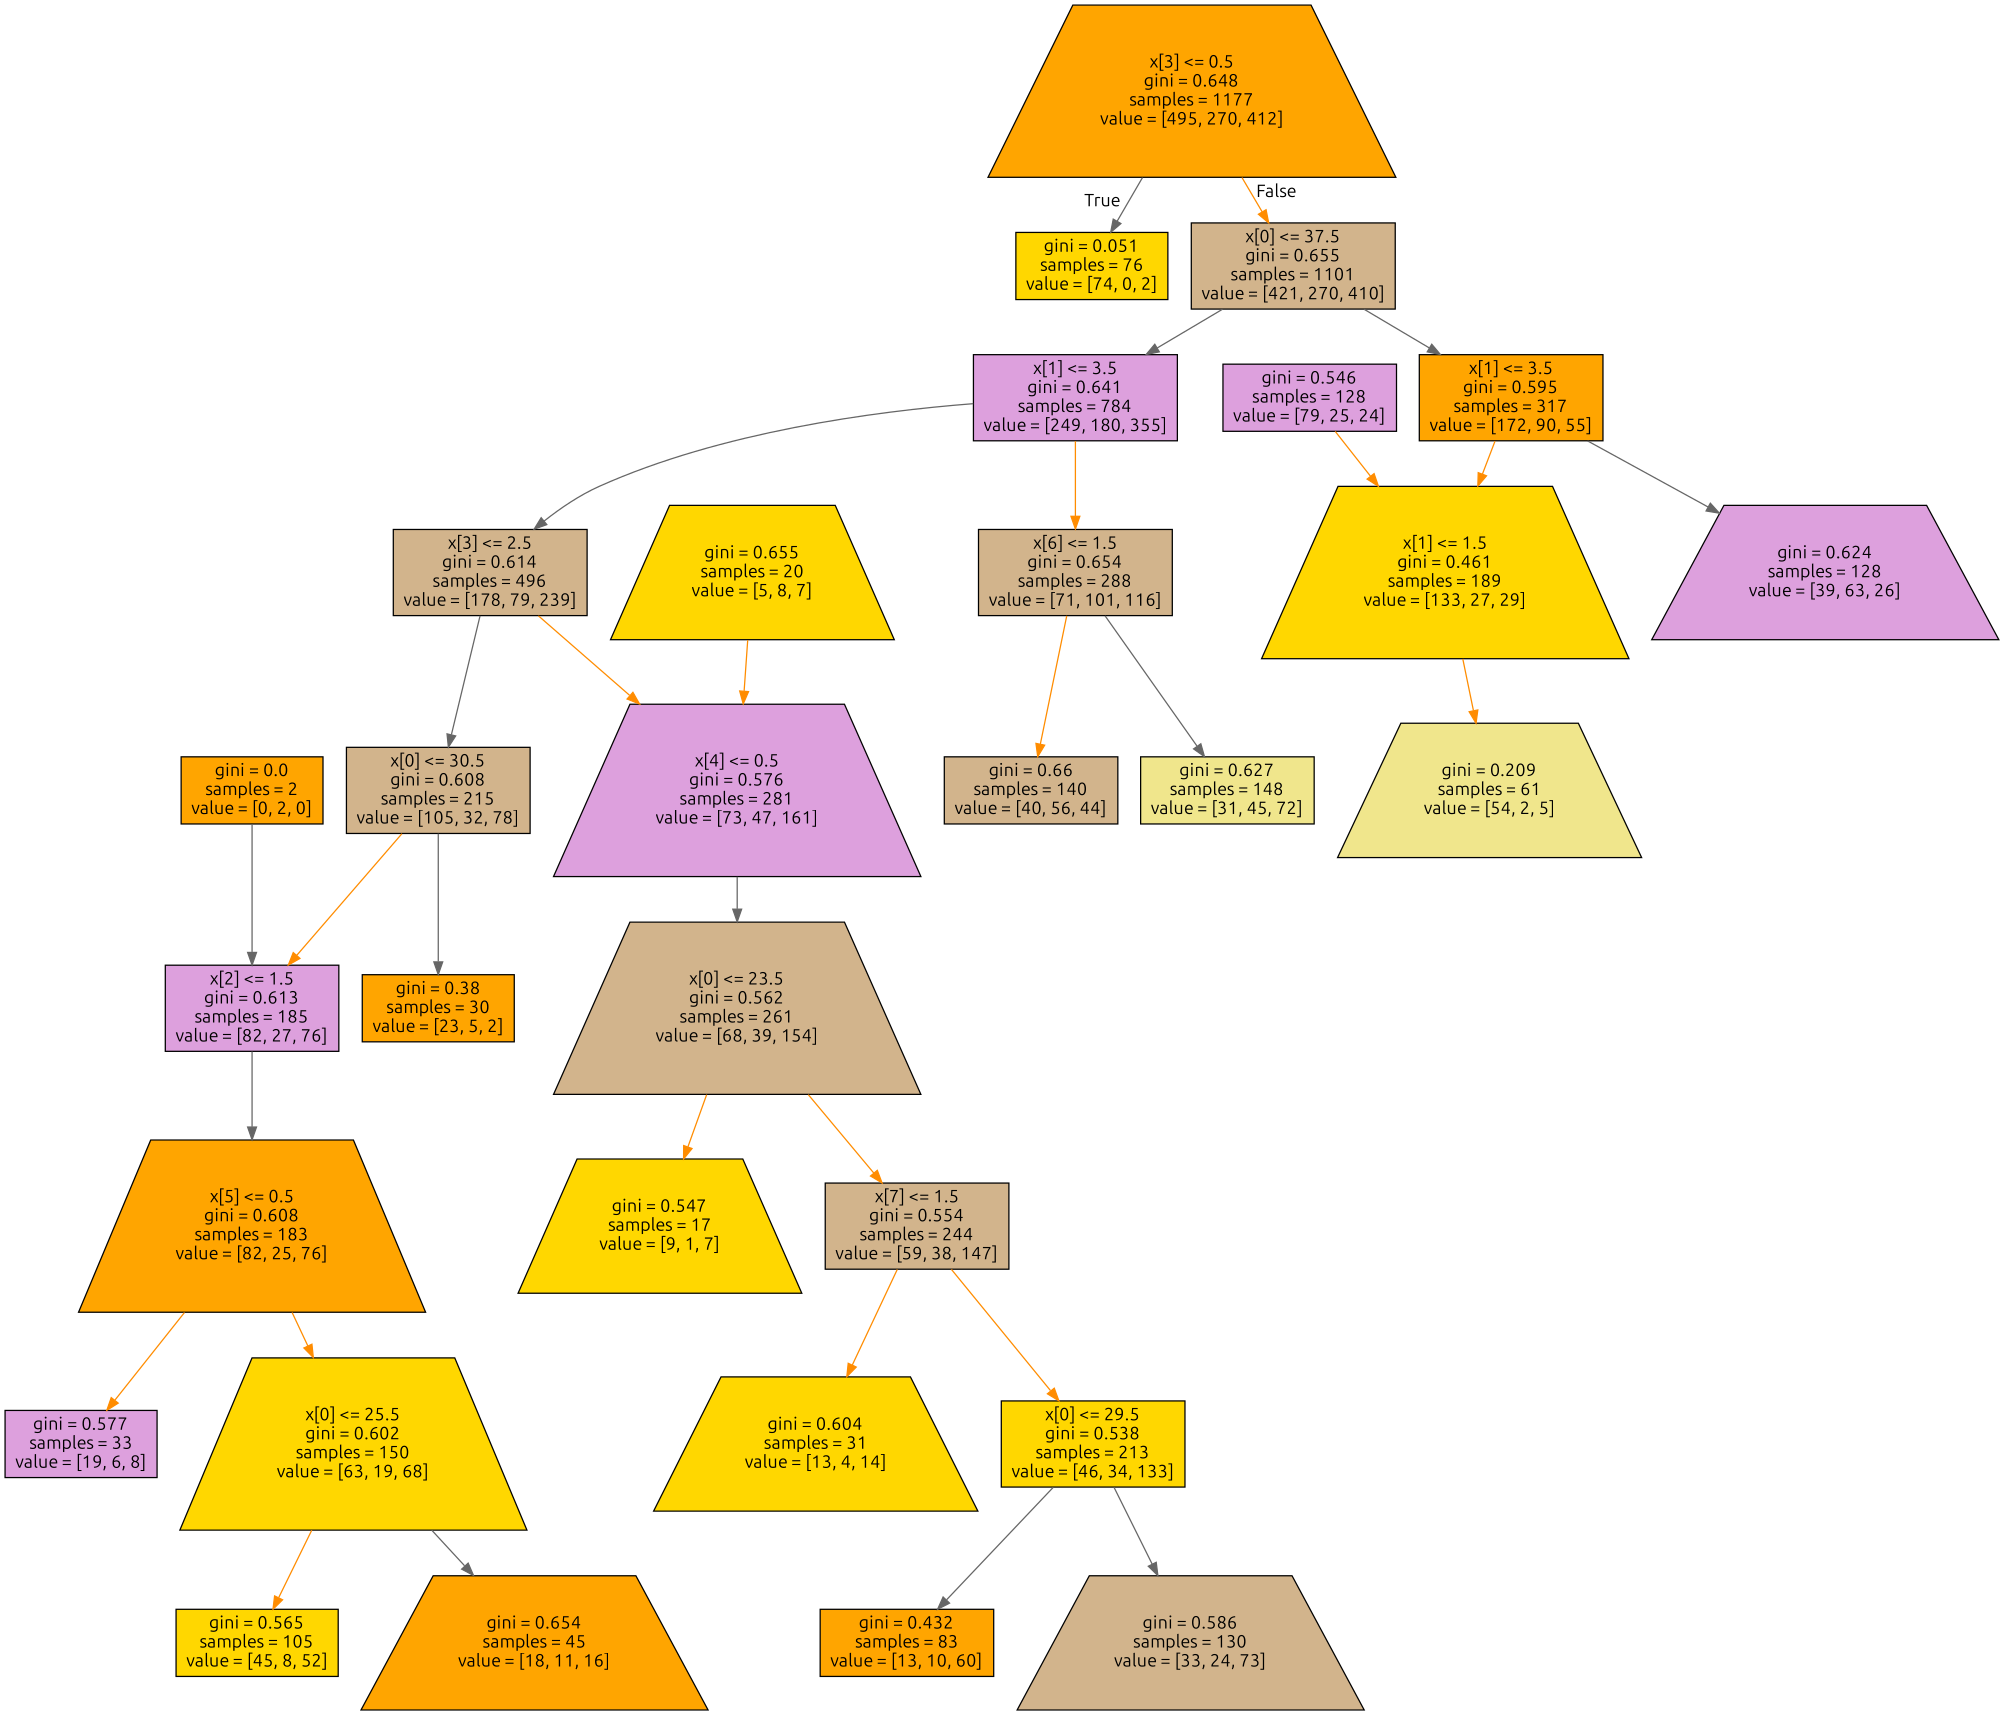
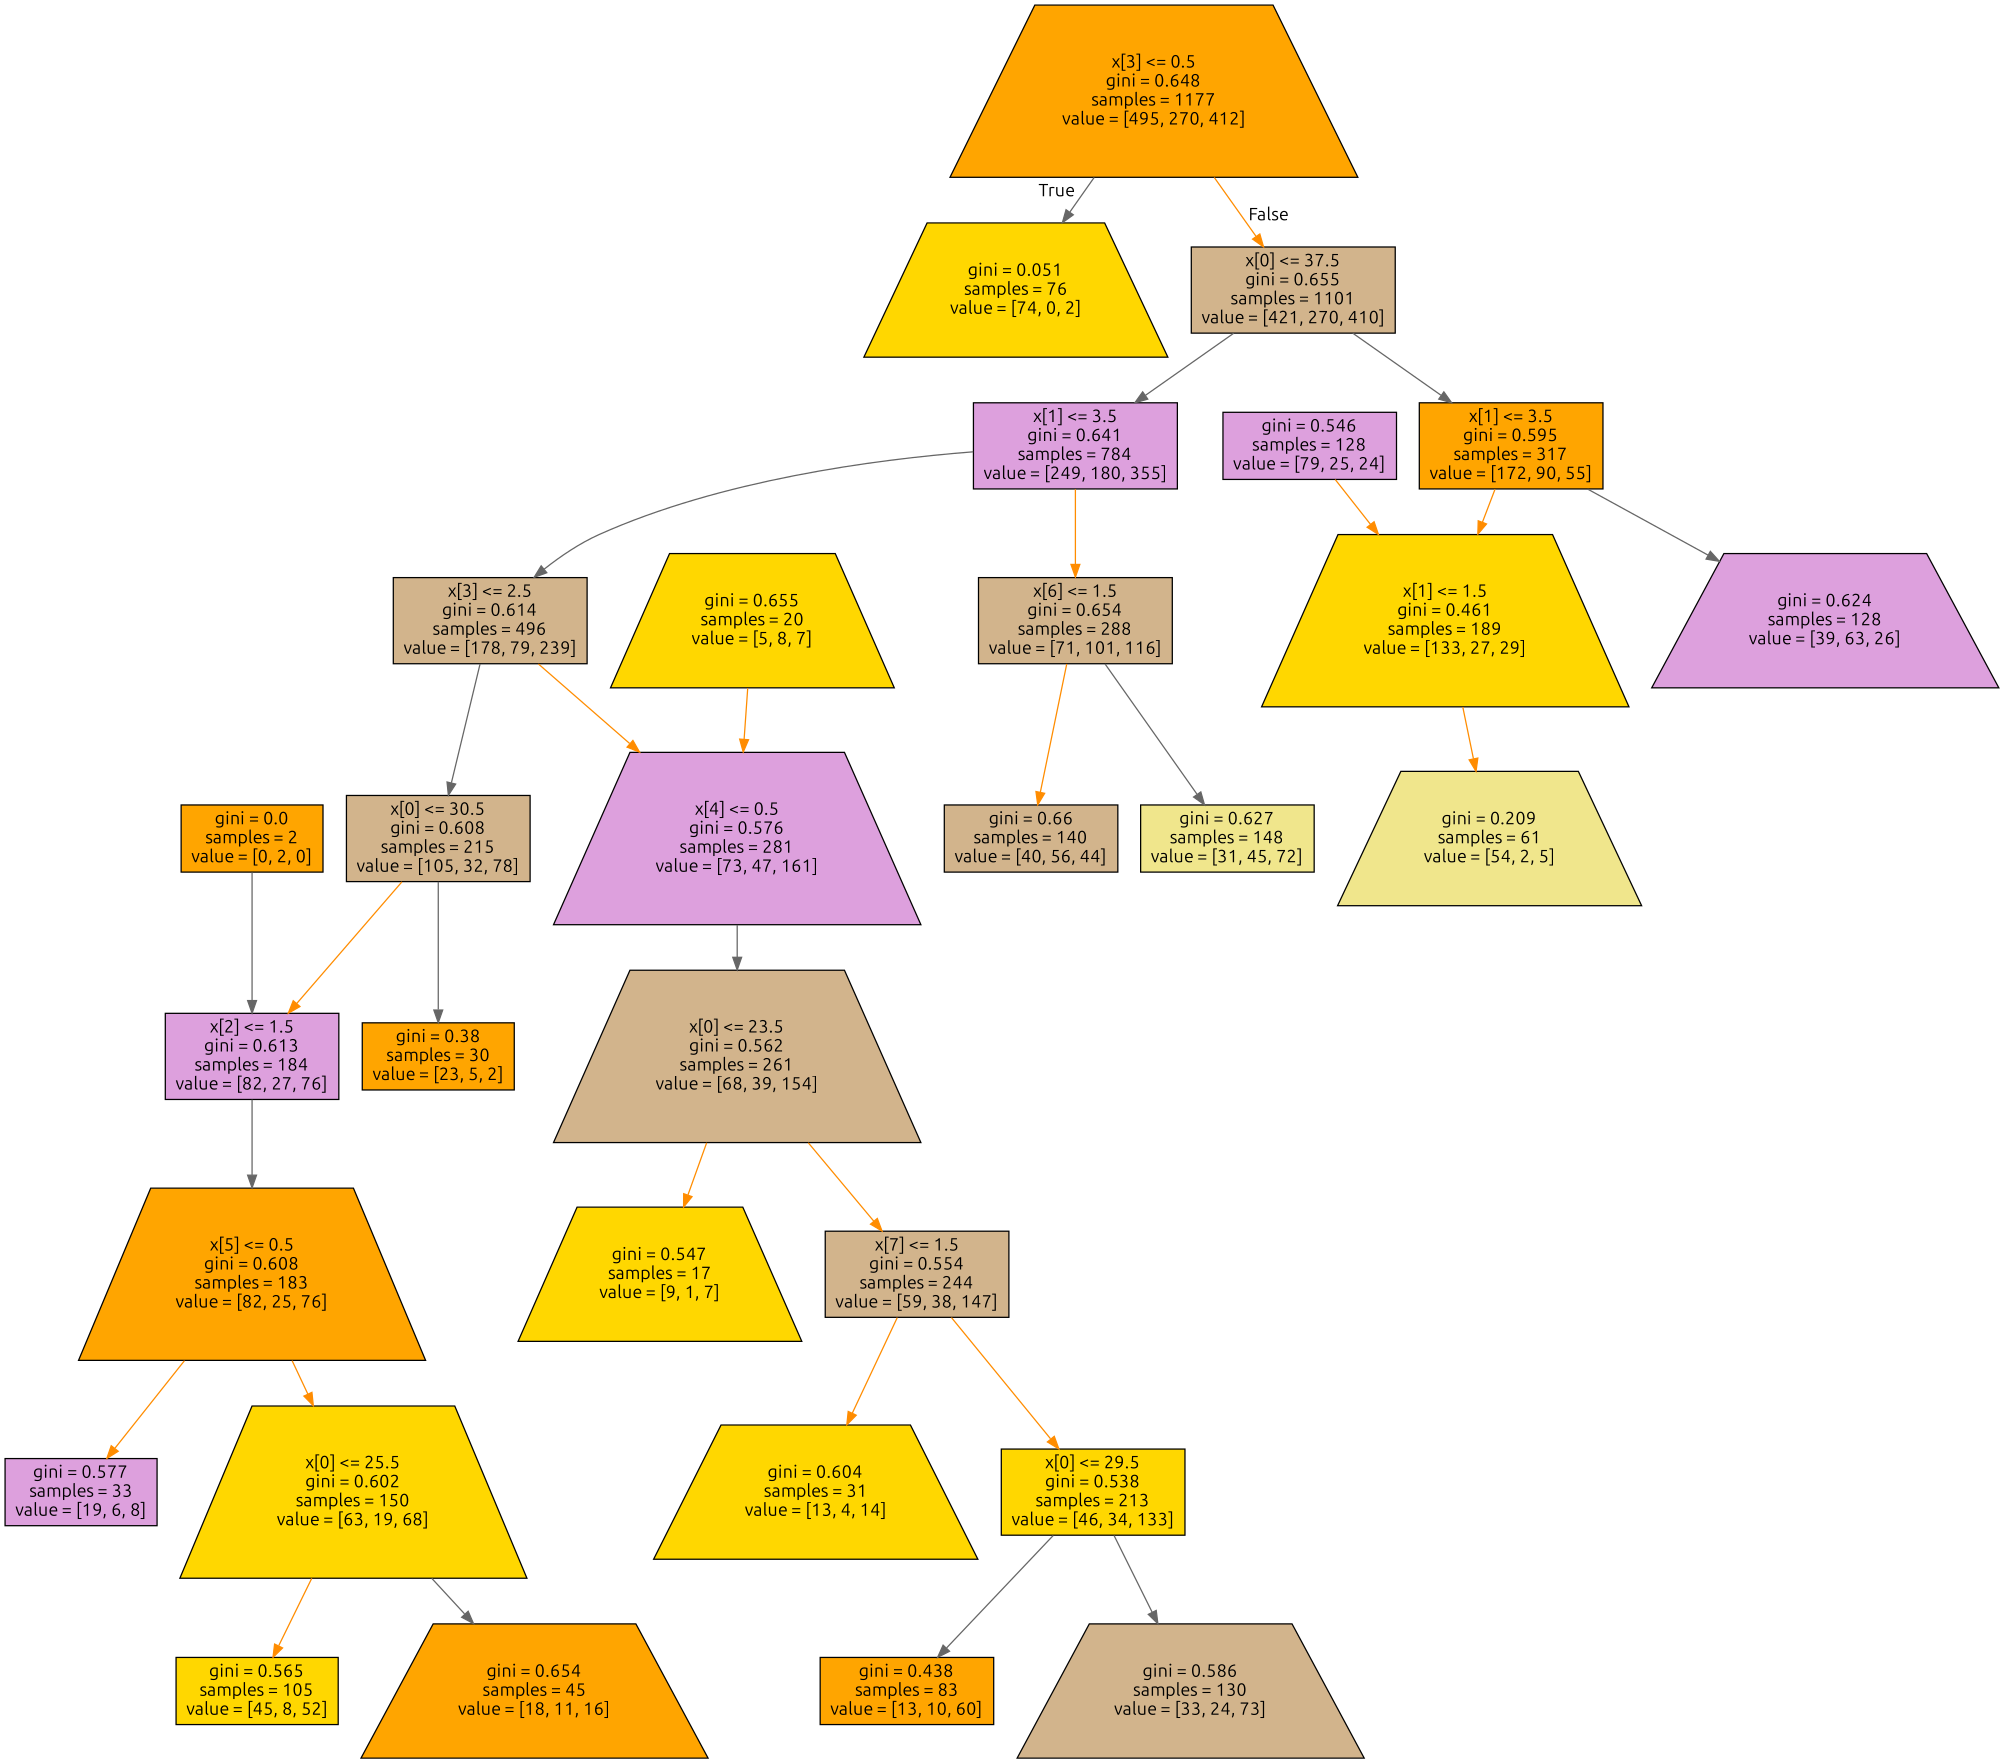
(1092, 266) -> (1016, 290)
(252, 1008) -> (252, 1056)
(907, 1643) -> (907, 1691)
